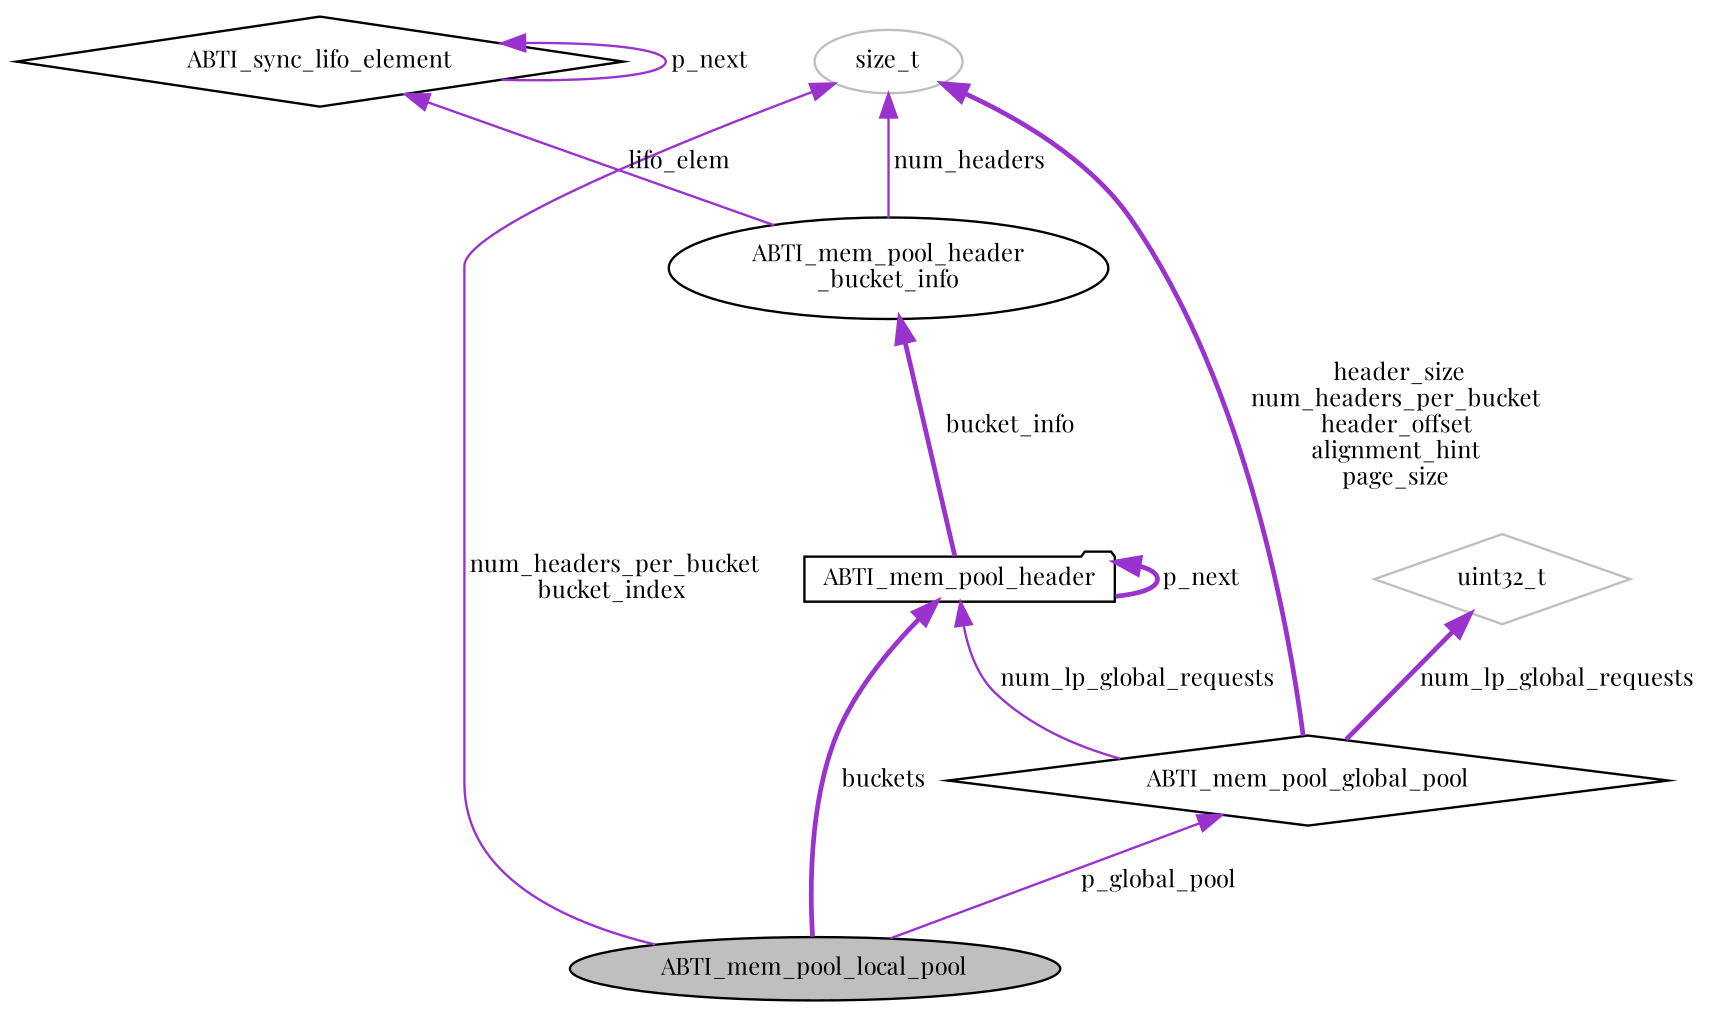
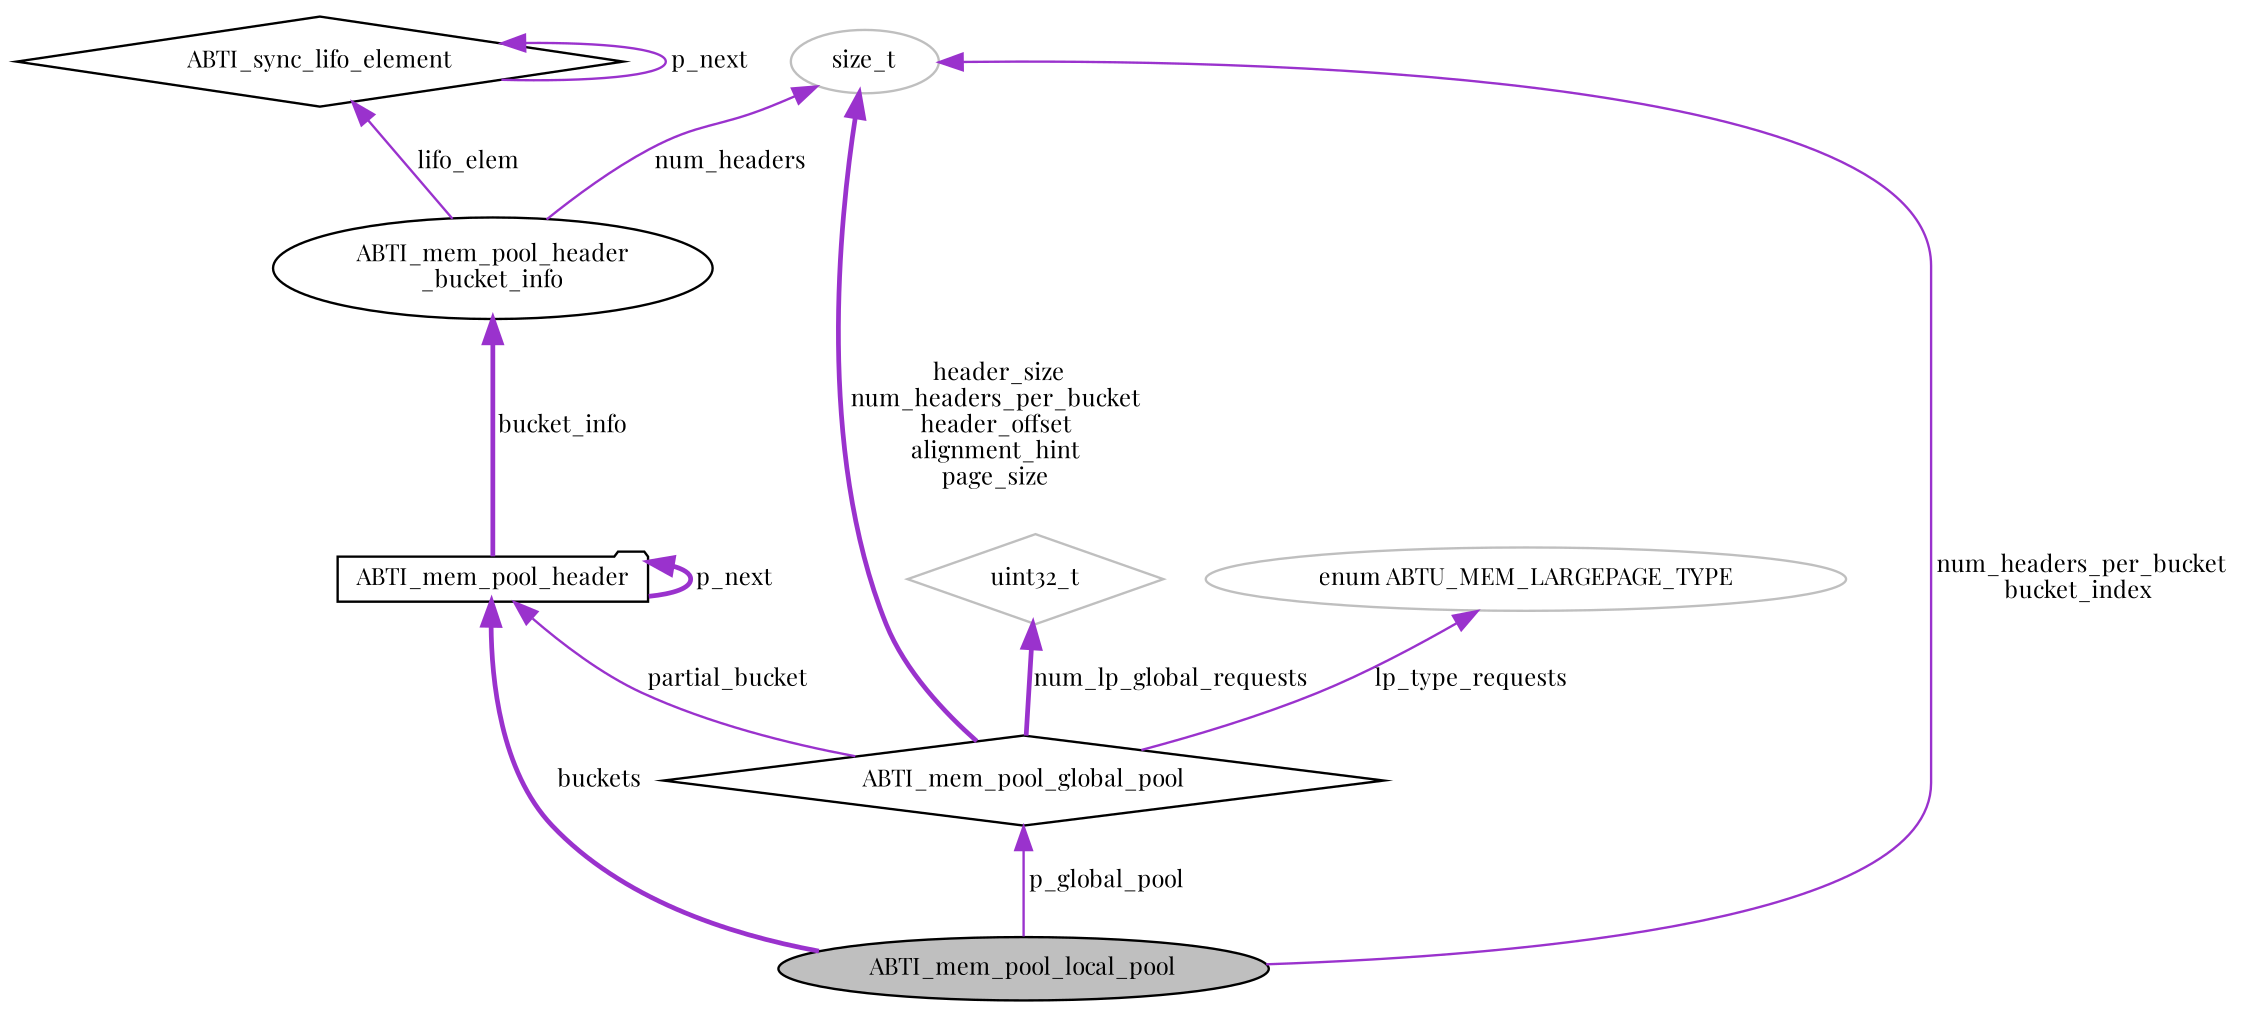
none -> (1526, 579)
(1135, 680) -> (725, 680)
